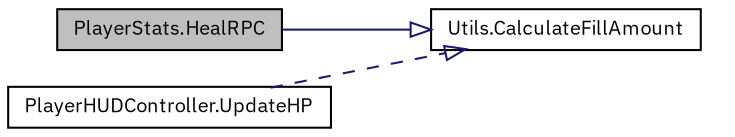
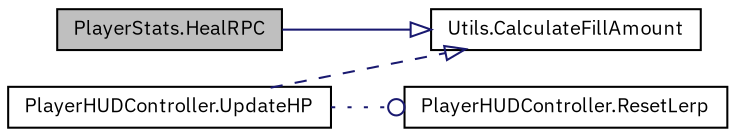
none -> (566, 107)
